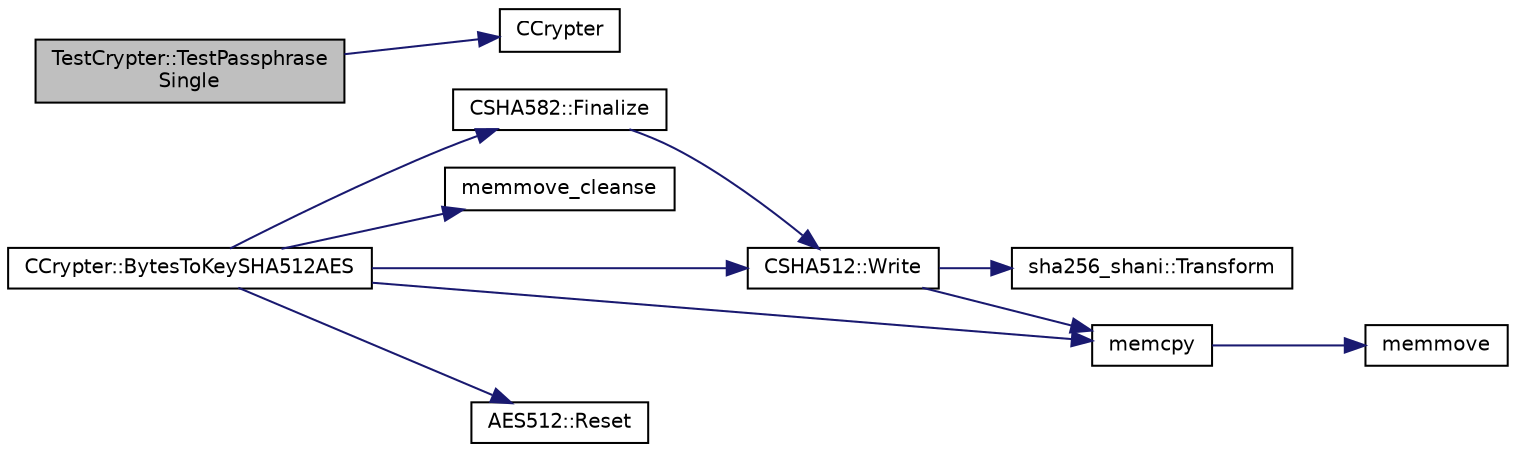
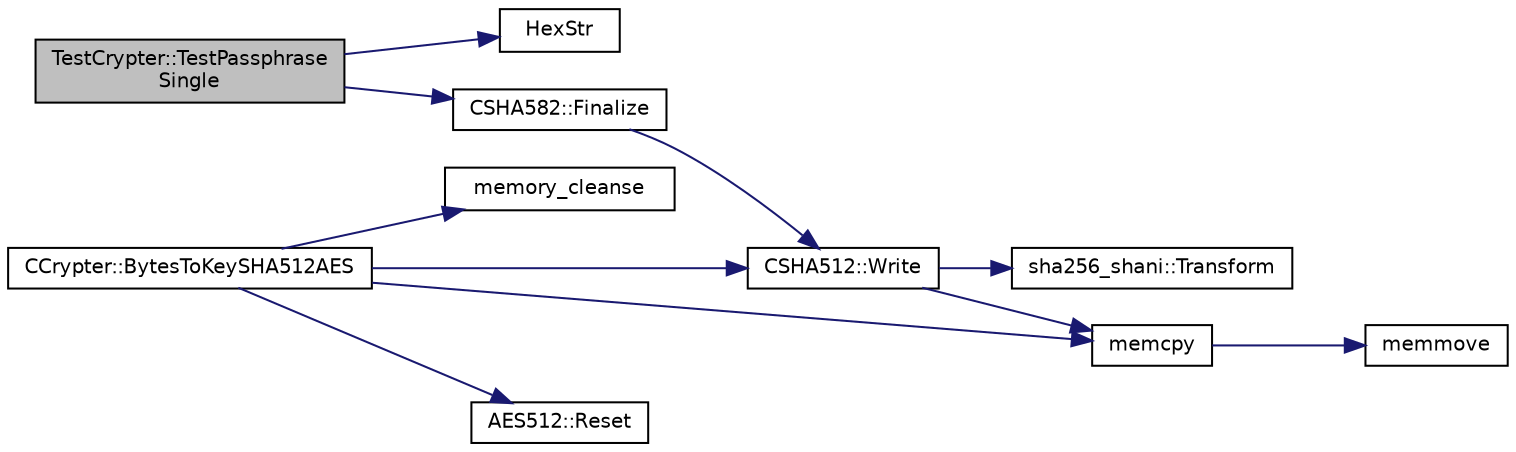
(560, 30) -> (560, 30)
(352, 189) -> (389, 92)
(560, 189) -> (560, 189)
